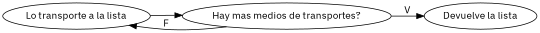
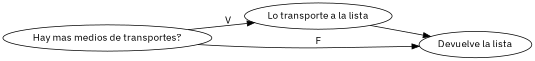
(408, 11) -> (318, 41)
(162, 15) -> (397, 30)
(166, 24) -> (228, 21)
